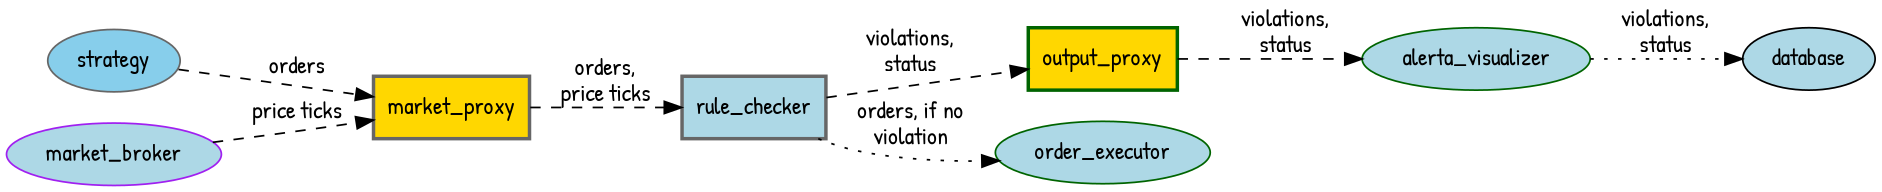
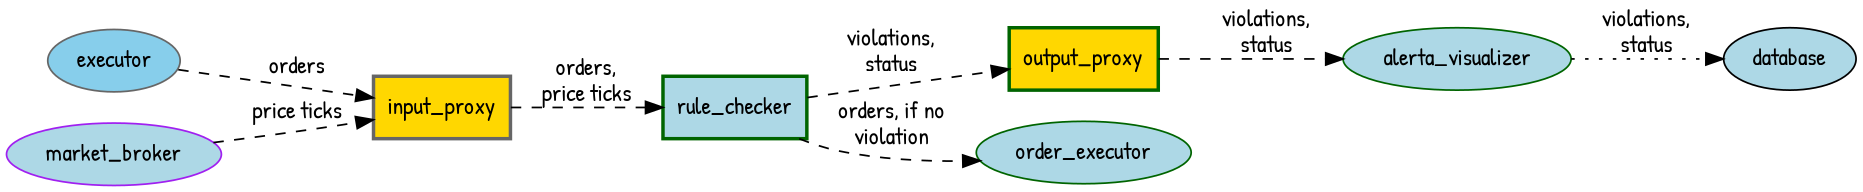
(114, 61) -> (114, 61)
(452, 107) -> (442, 107)
(754, 107) -> (735, 107)
(899, 157) -> (880, 157)
